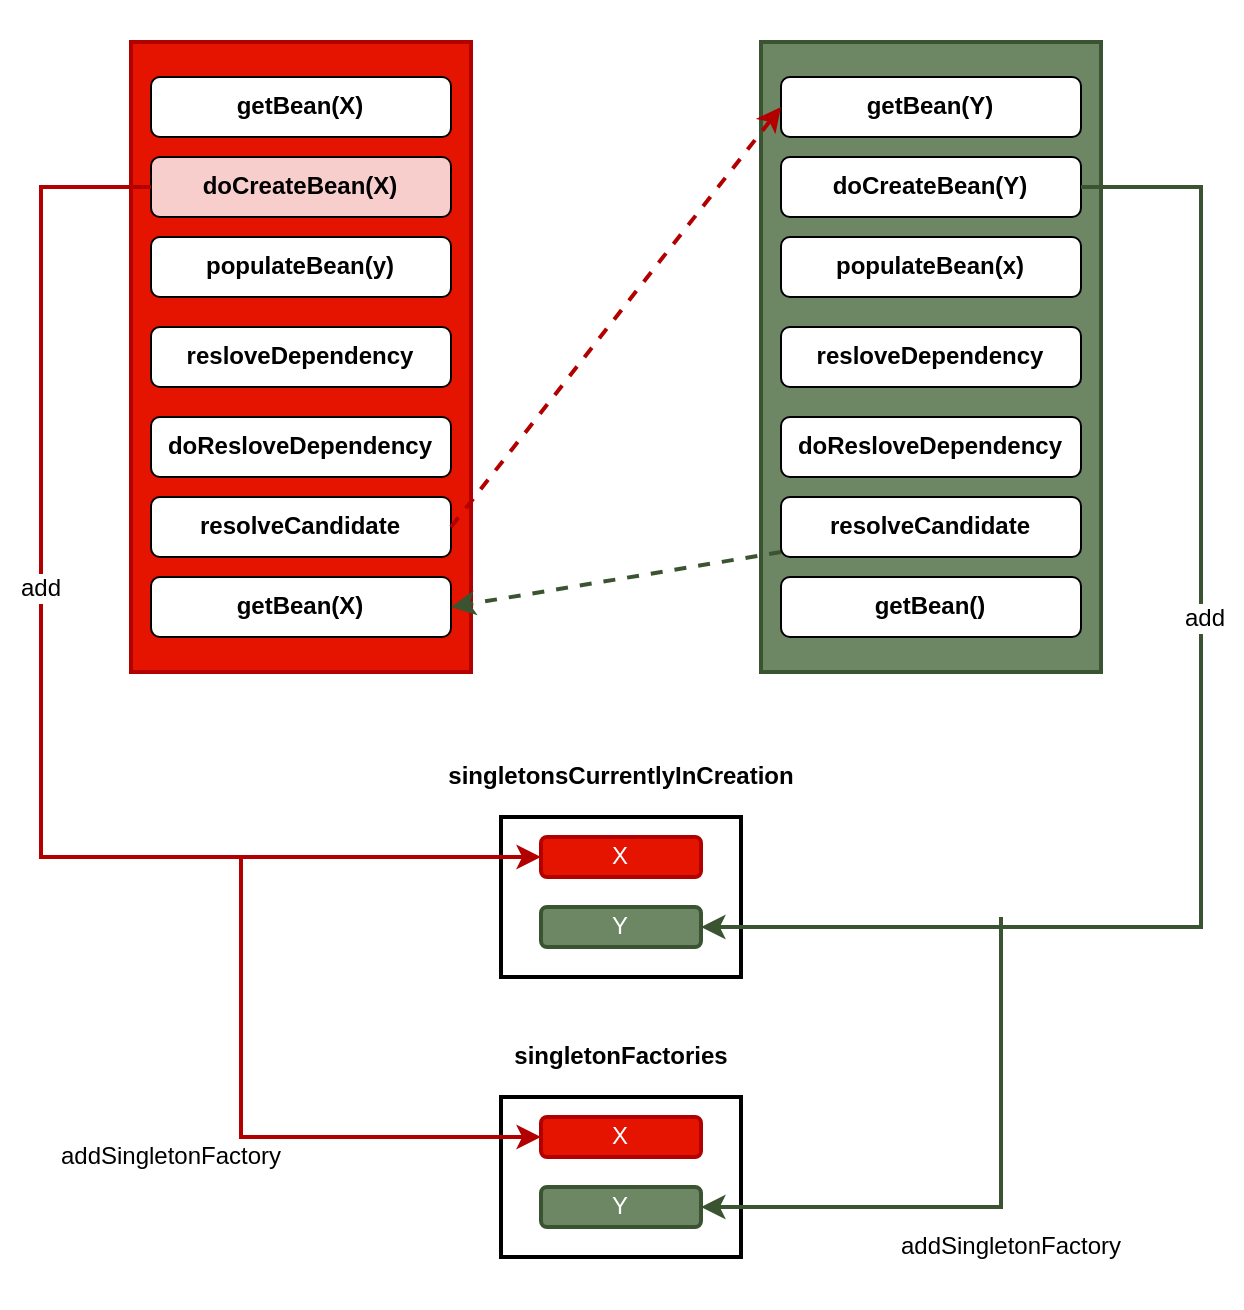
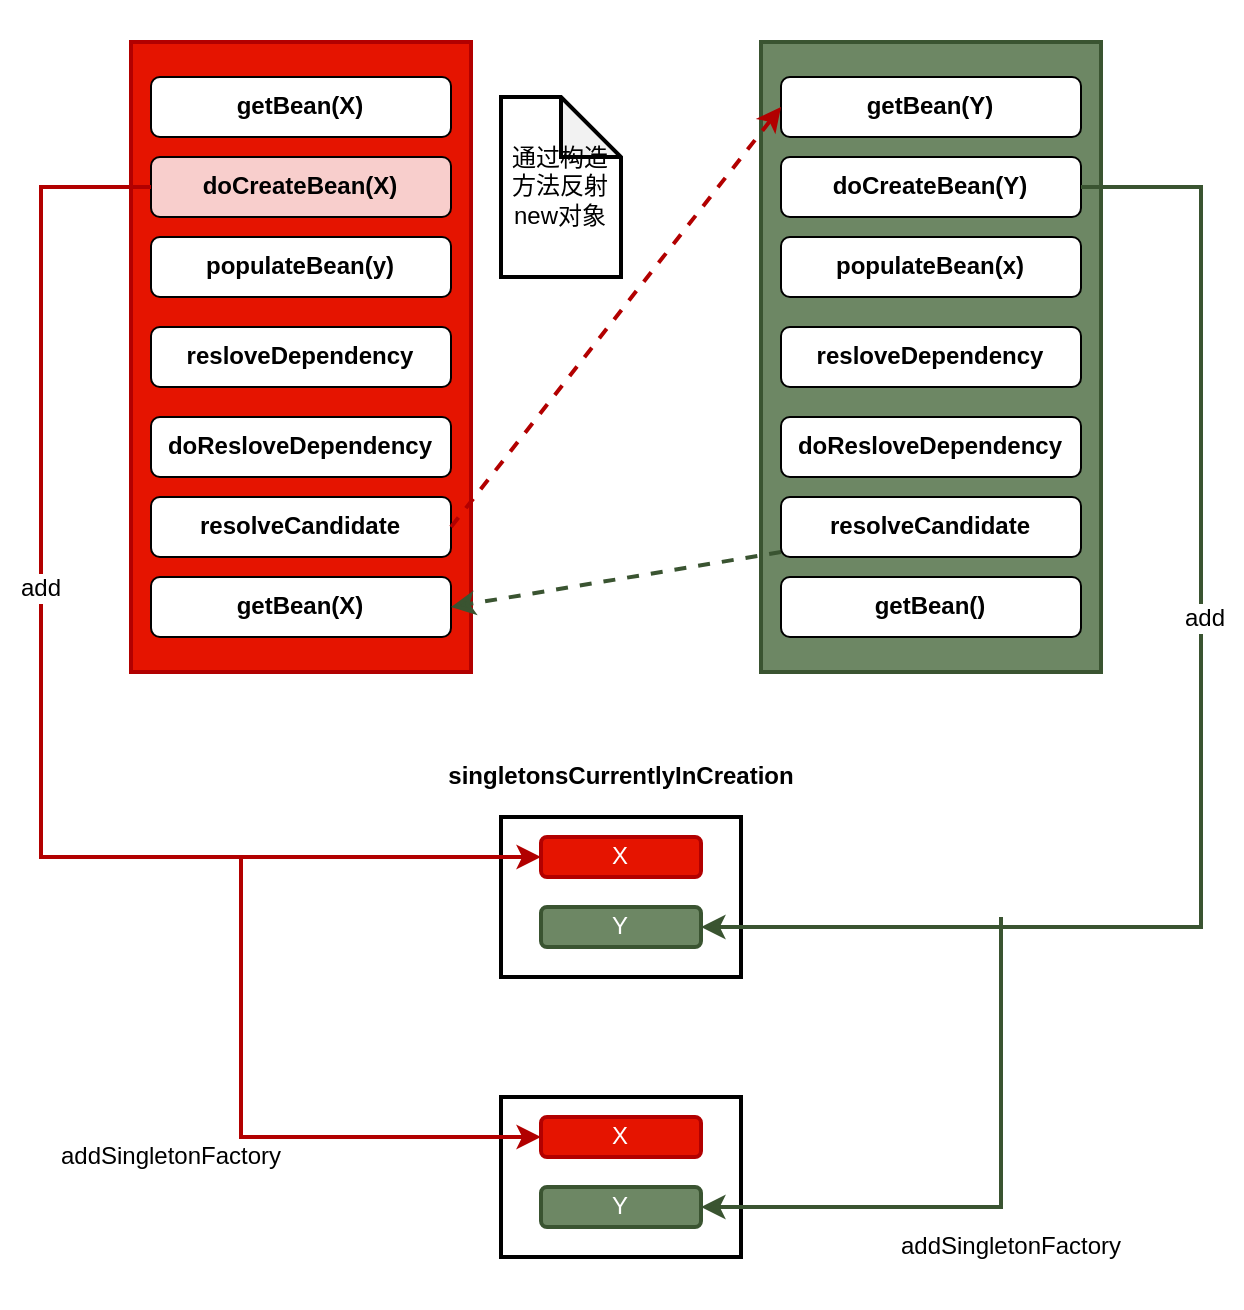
none -> (561, 187)
(621, 1057) -> none
